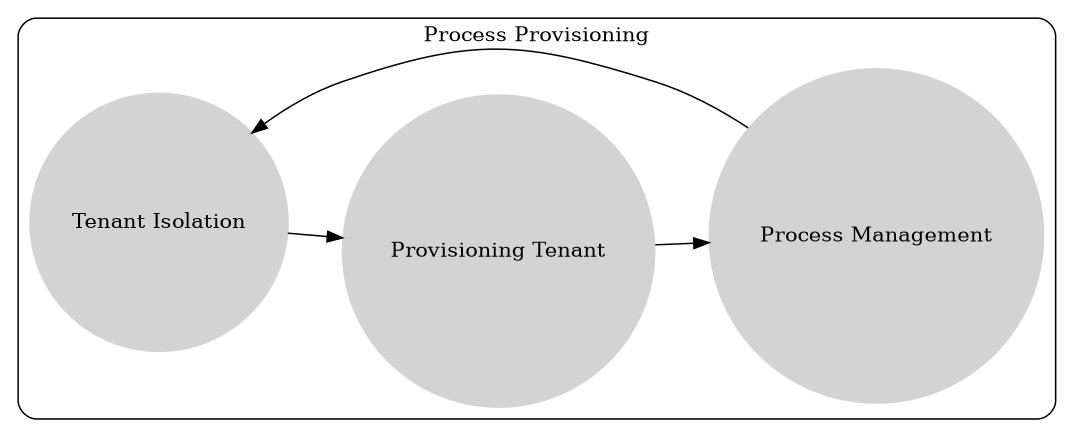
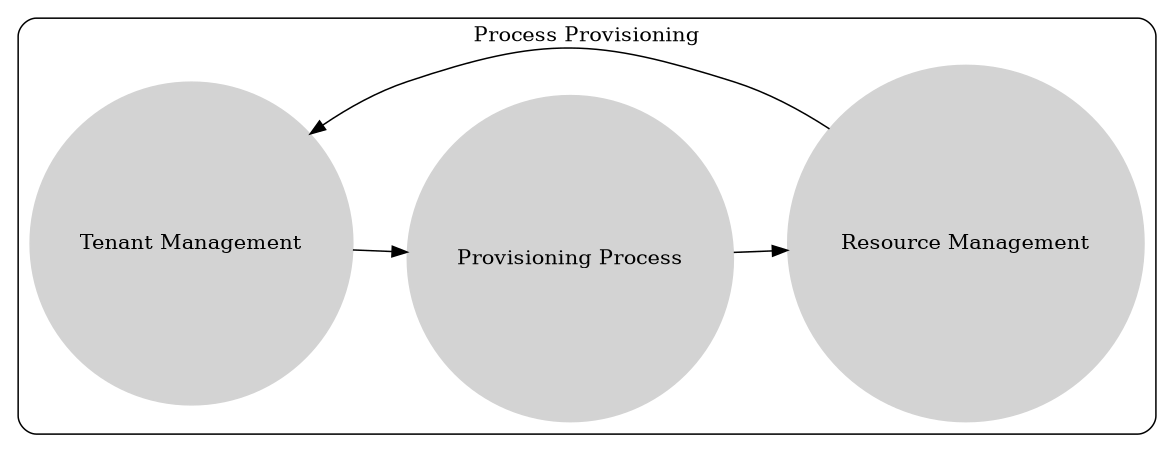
(159, 222) -> (191, 244)
(876, 236) -> (966, 244)
(499, 251) -> (570, 259)
